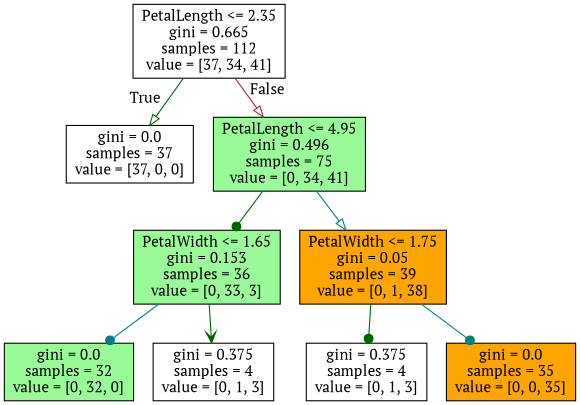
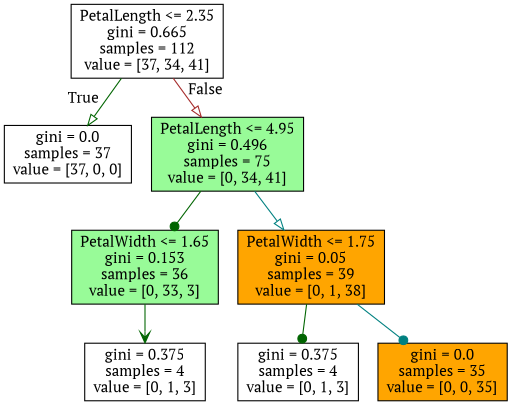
(69, 372) -> none
